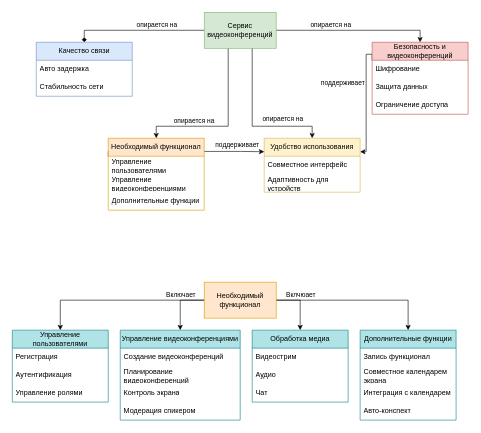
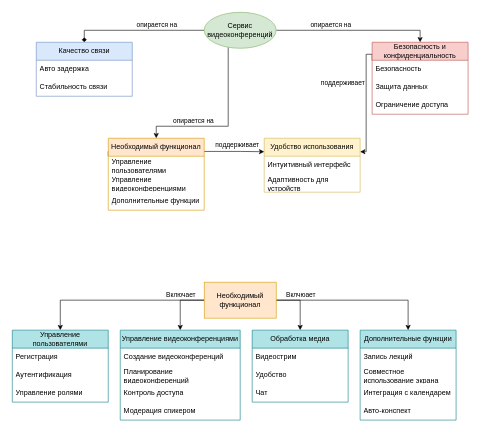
(240, 30) -> (240, 30)
(420, 51) -> (420, 51)
(396, 69) -> (400, 69)
(73, 87) -> (75, 87)
(312, 128) -> none
(307, 165) -> (309, 165)
(397, 357) -> (389, 357)
(266, 375) -> (272, 375)
(409, 375) -> (409, 375)
(153, 393) -> (155, 393)
